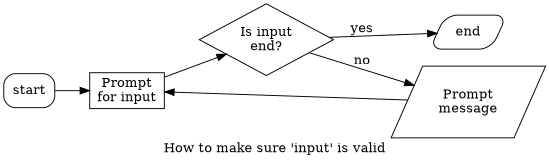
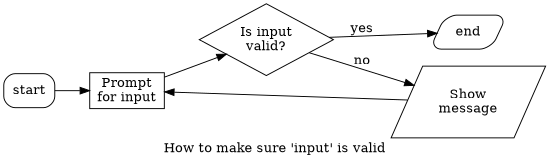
(266, 40) -> (266, 40)
(468, 102) -> (468, 102)
